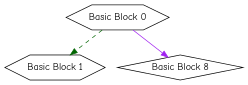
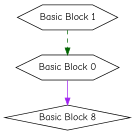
(89, 40) -> (68, 39)
